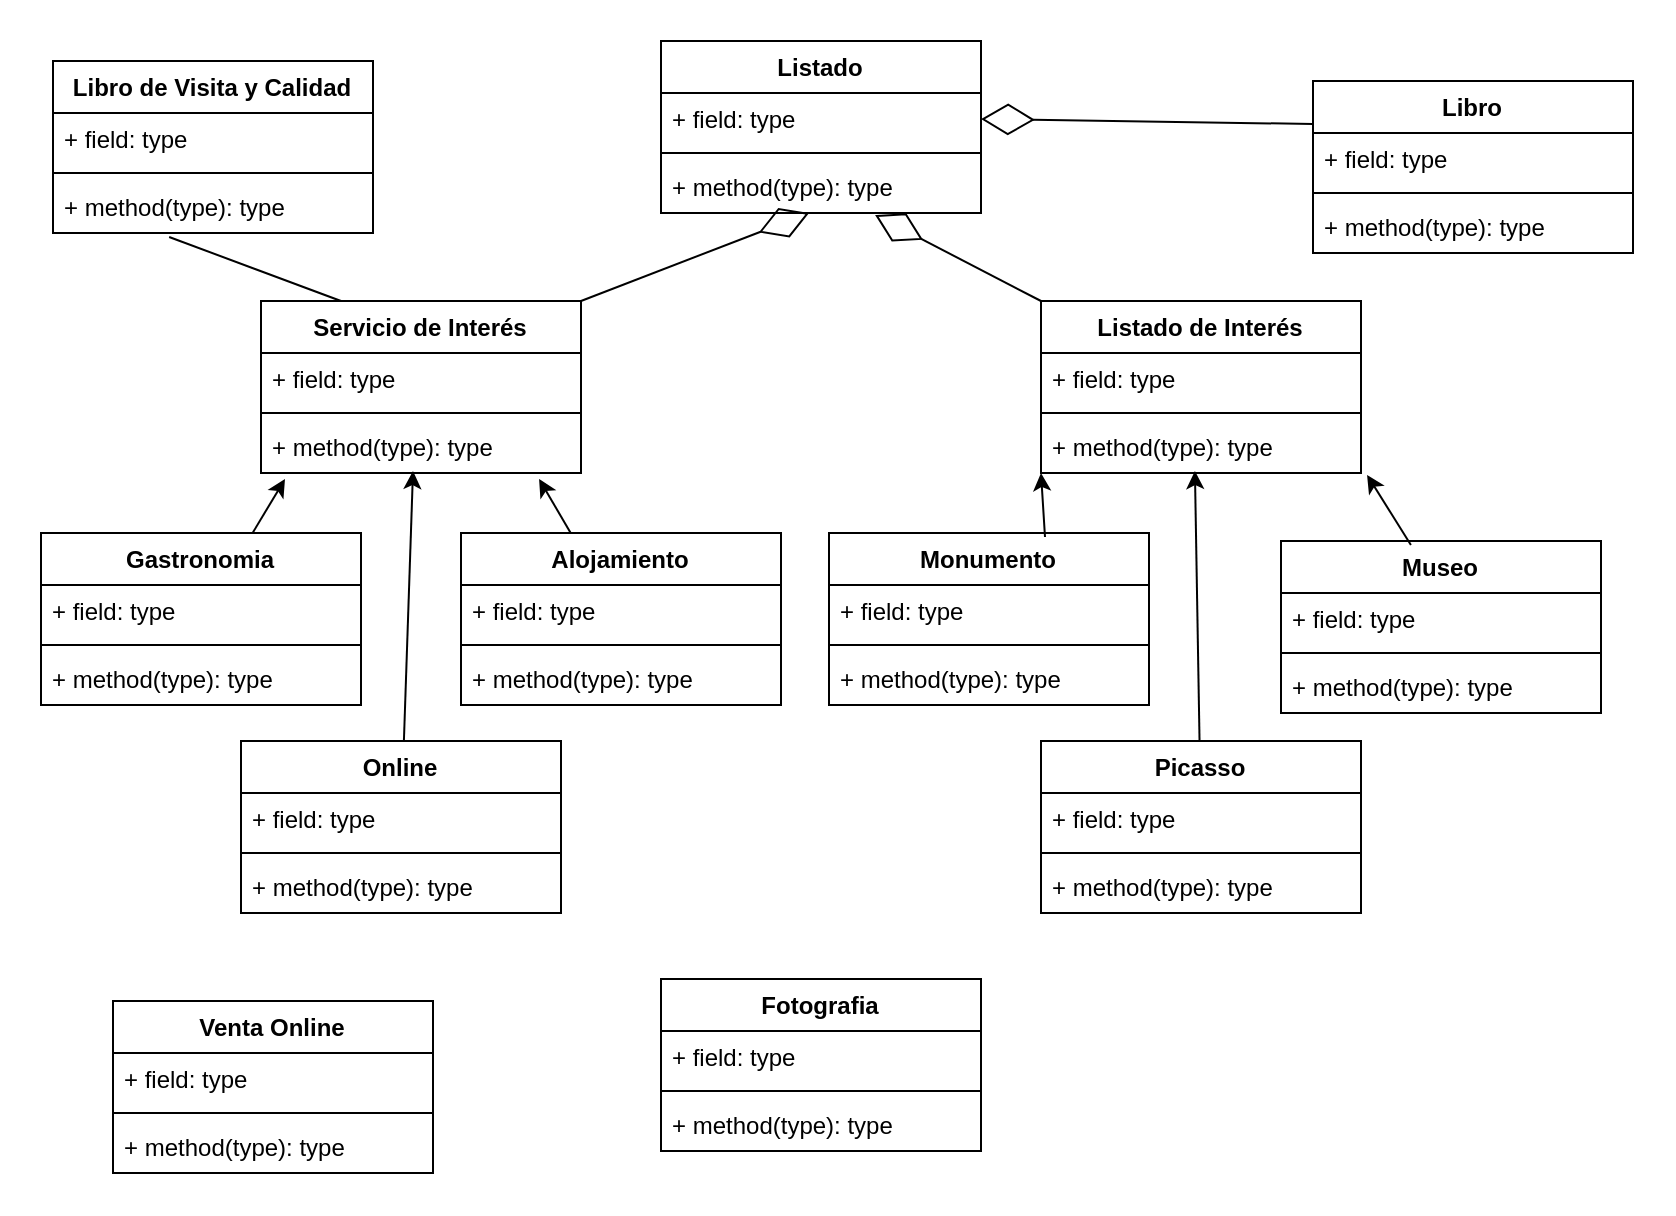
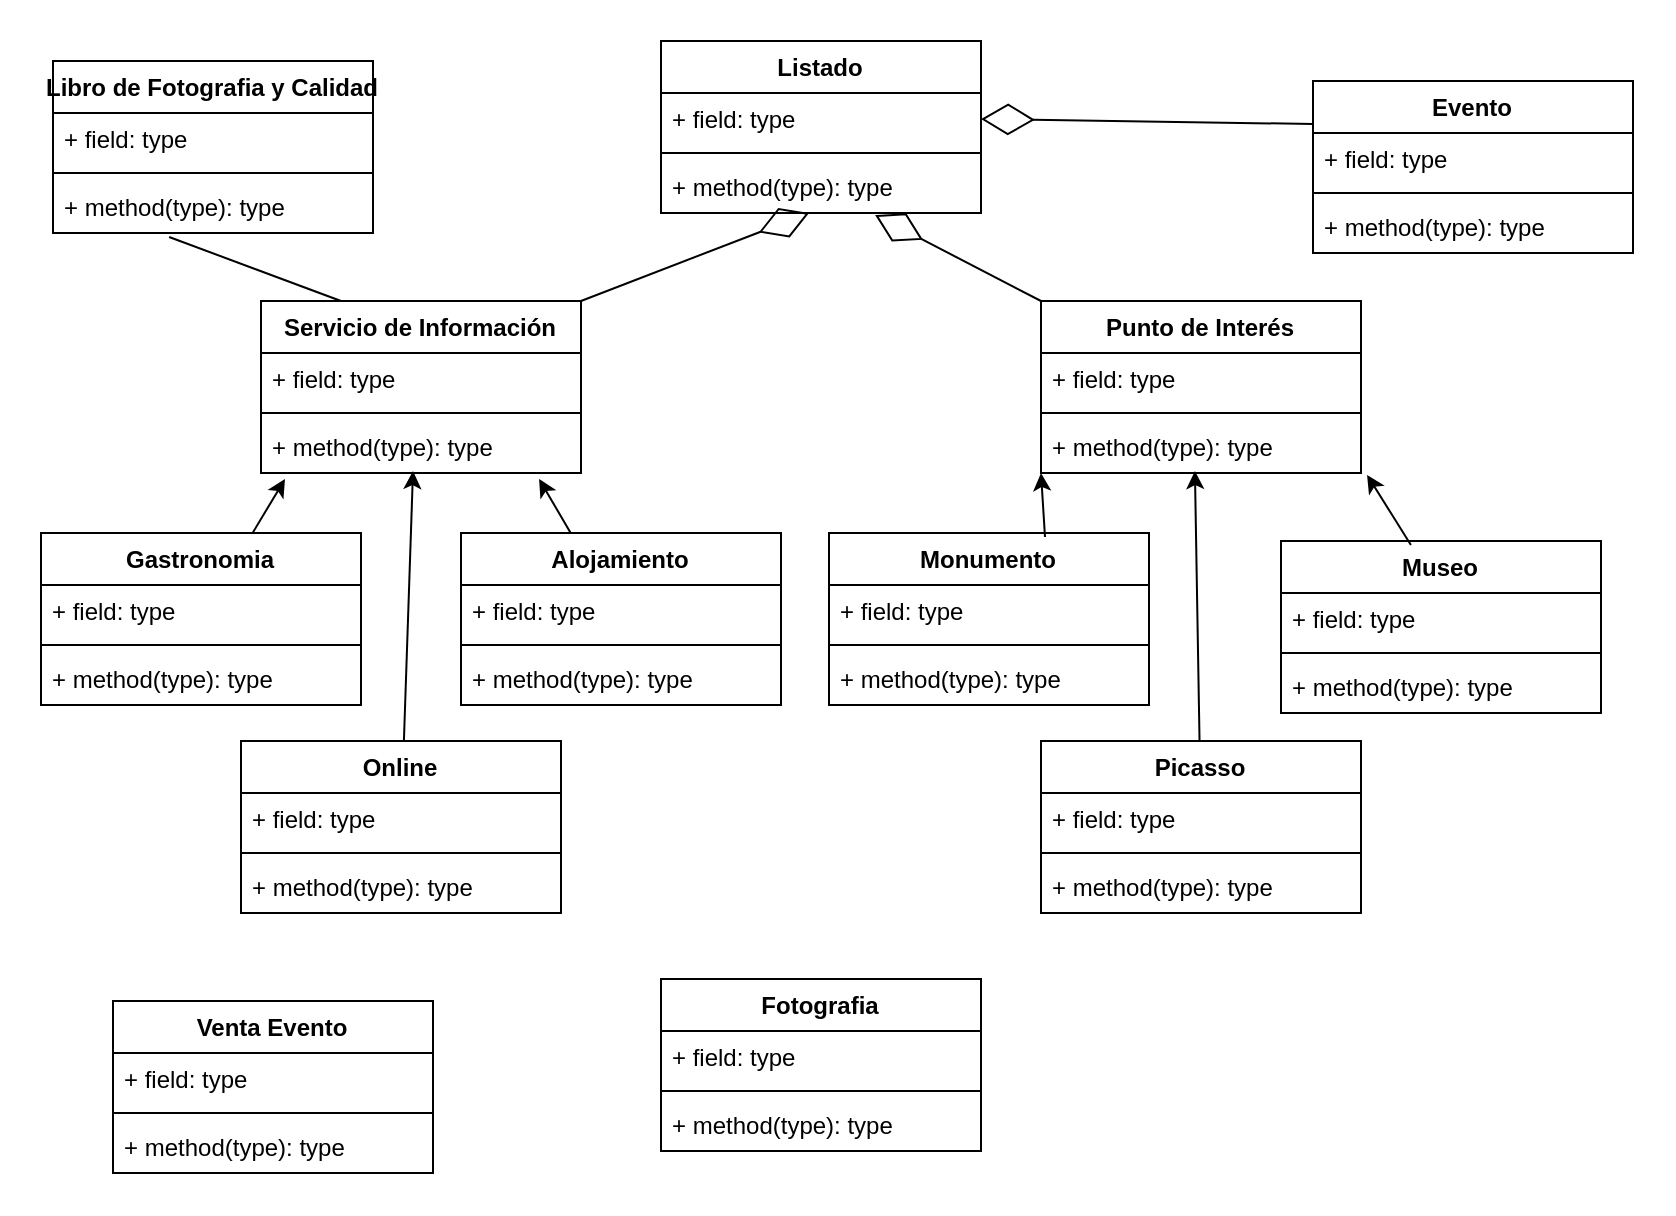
(212, 88) -> (212, 88)
(1472, 108) -> (1472, 108)
(420, 328) -> (420, 328)
(1200, 328) -> (1200, 328)
(272, 1028) -> (272, 1028)
